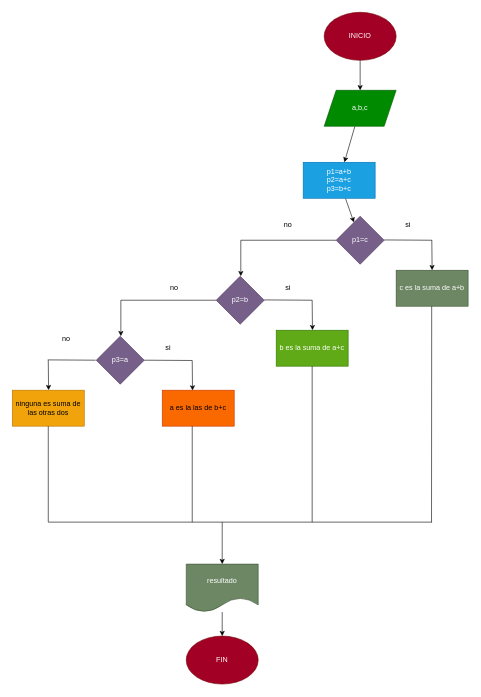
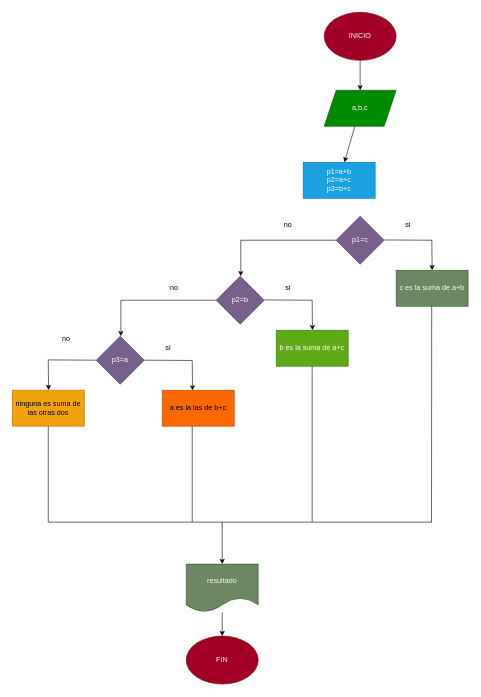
(349, 209) -> none
